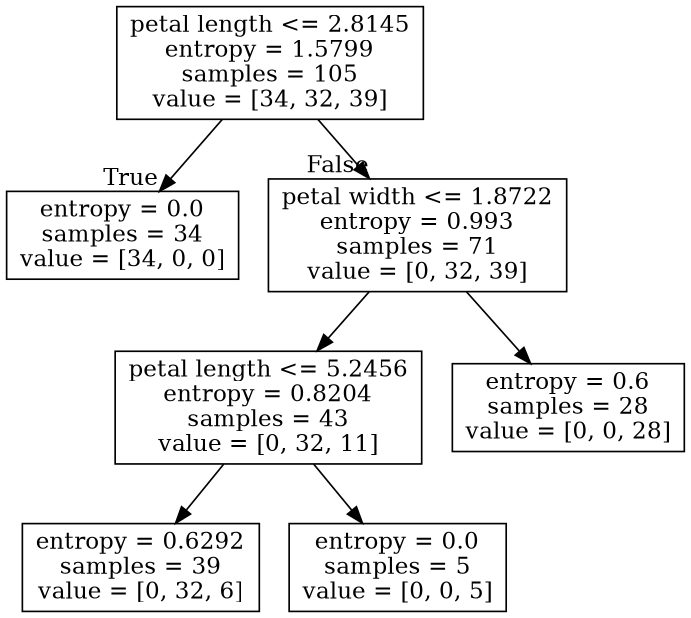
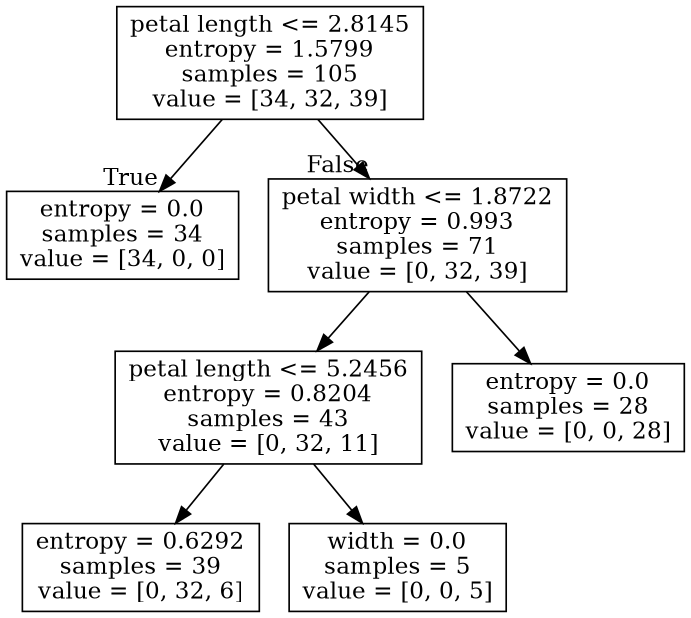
(568, 408) -> (568, 408)
(398, 568) -> (398, 568)
